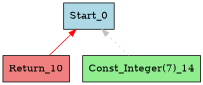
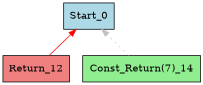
(36, 69) -> (36, 69)
(142, 69) -> (142, 69)
